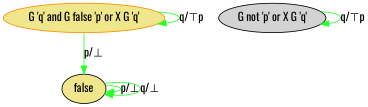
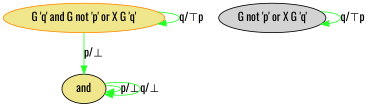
(84, 18) -> (84, 18)
(84, 89) -> (84, 89)
